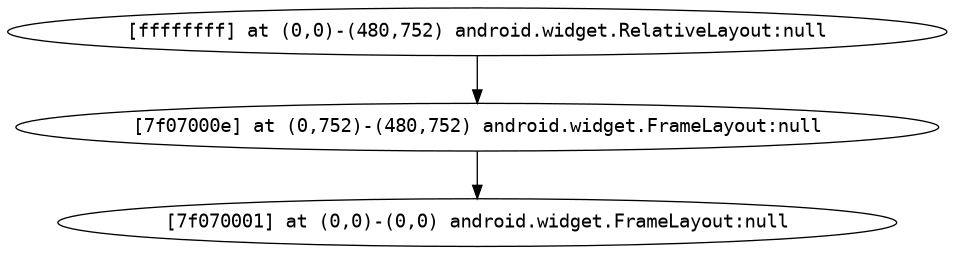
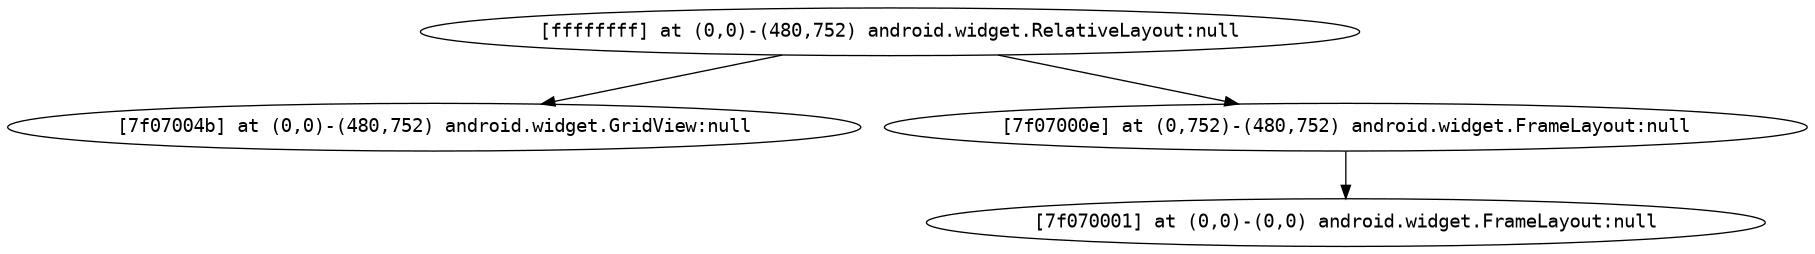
none -> (434, 127)
